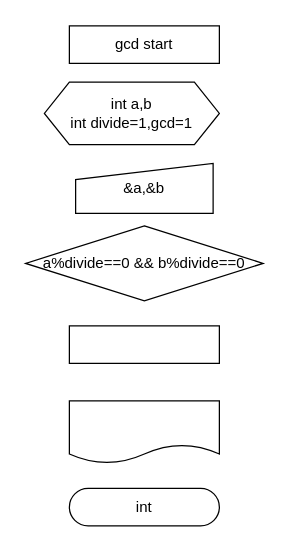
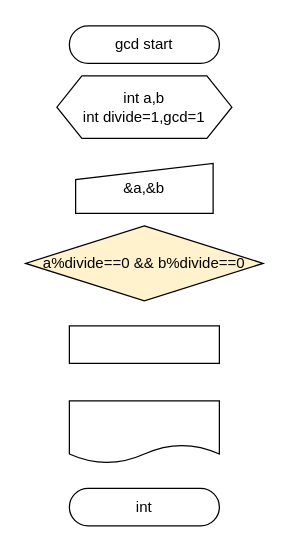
(144, 44) -> (144, 44)
(132, 113) -> (144, 107)
(144, 263) -> (144, 263)
